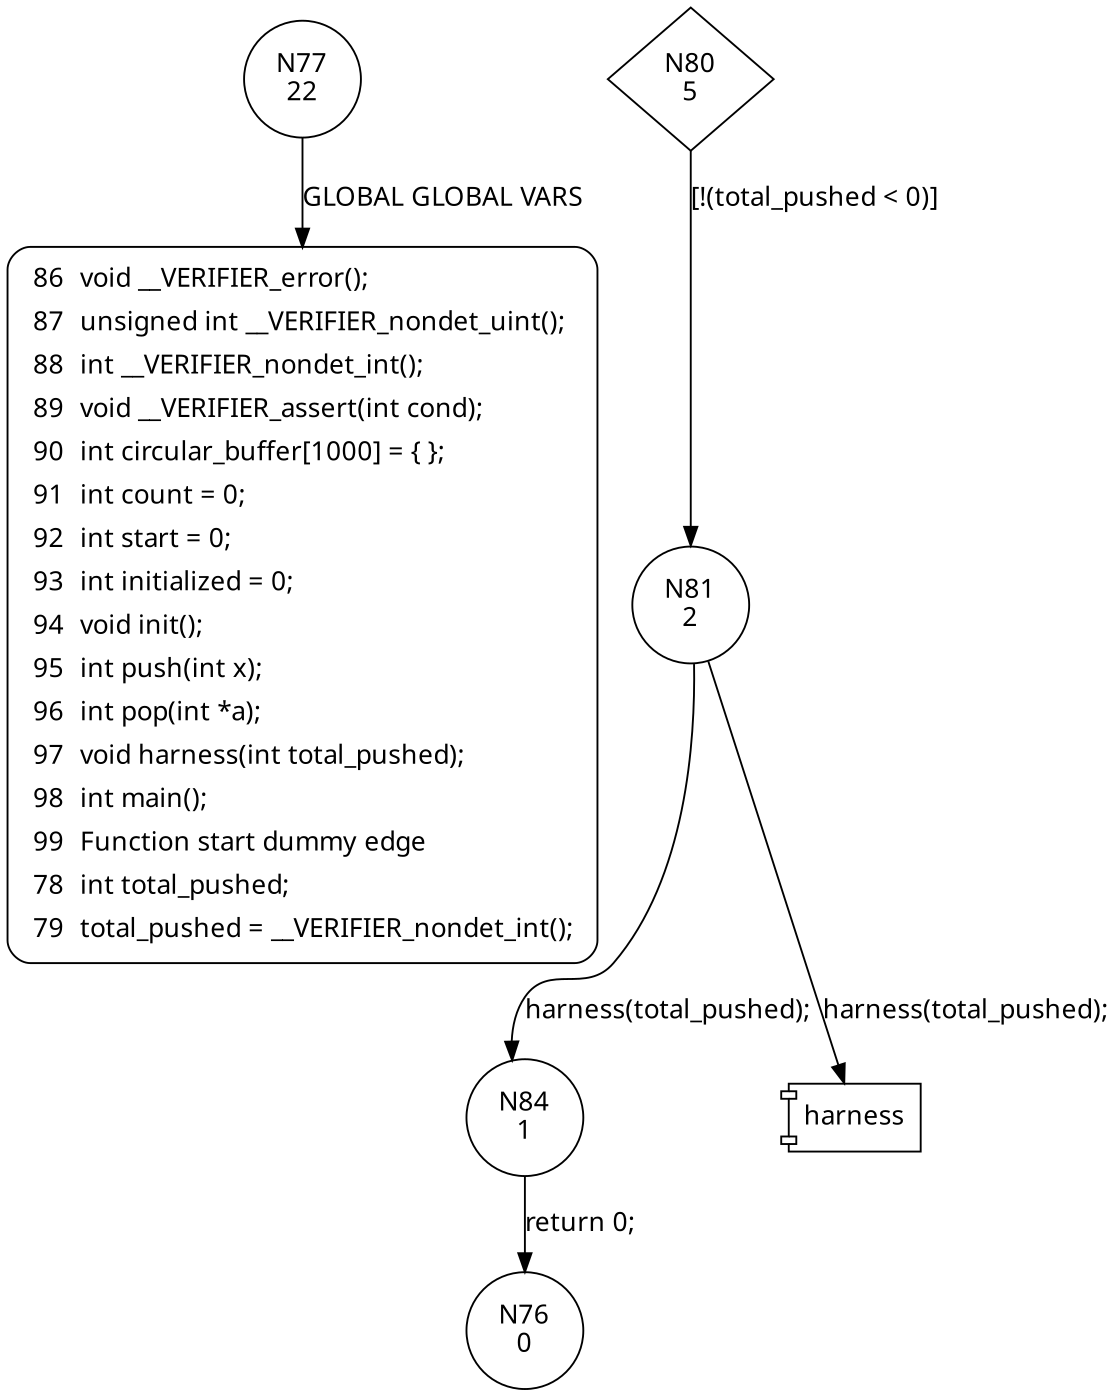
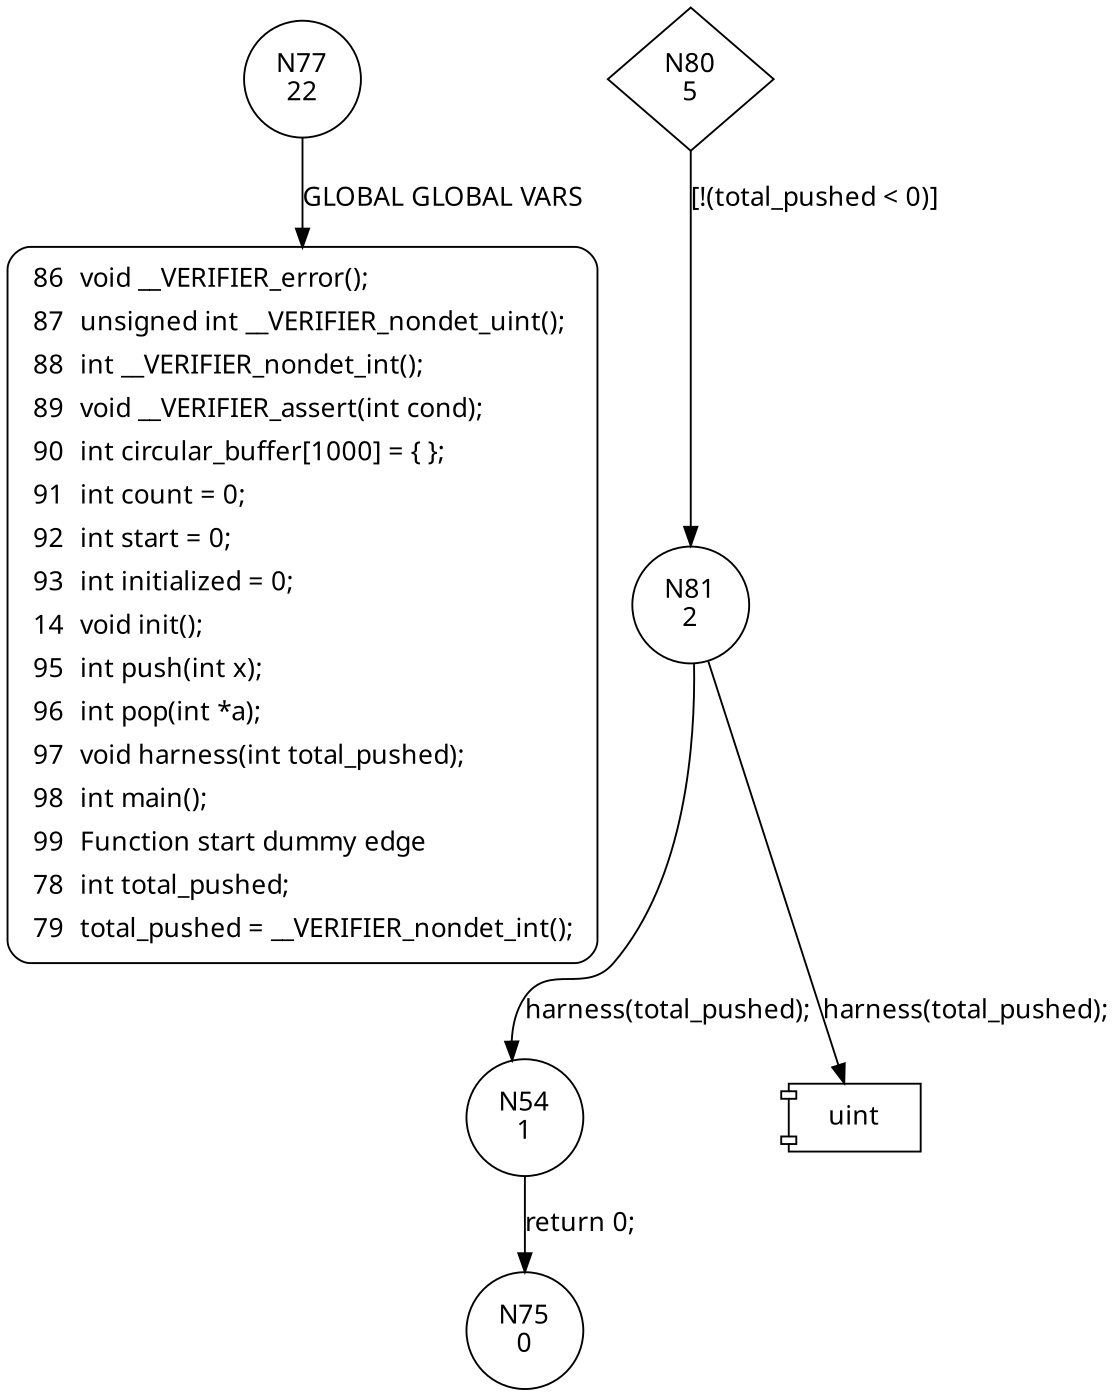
(49, 626) -> (49, 626)
(525, 1118) -> (525, 1118)
(855, 1118) -> (855, 1118)
(525, 1331) -> (525, 1331)
